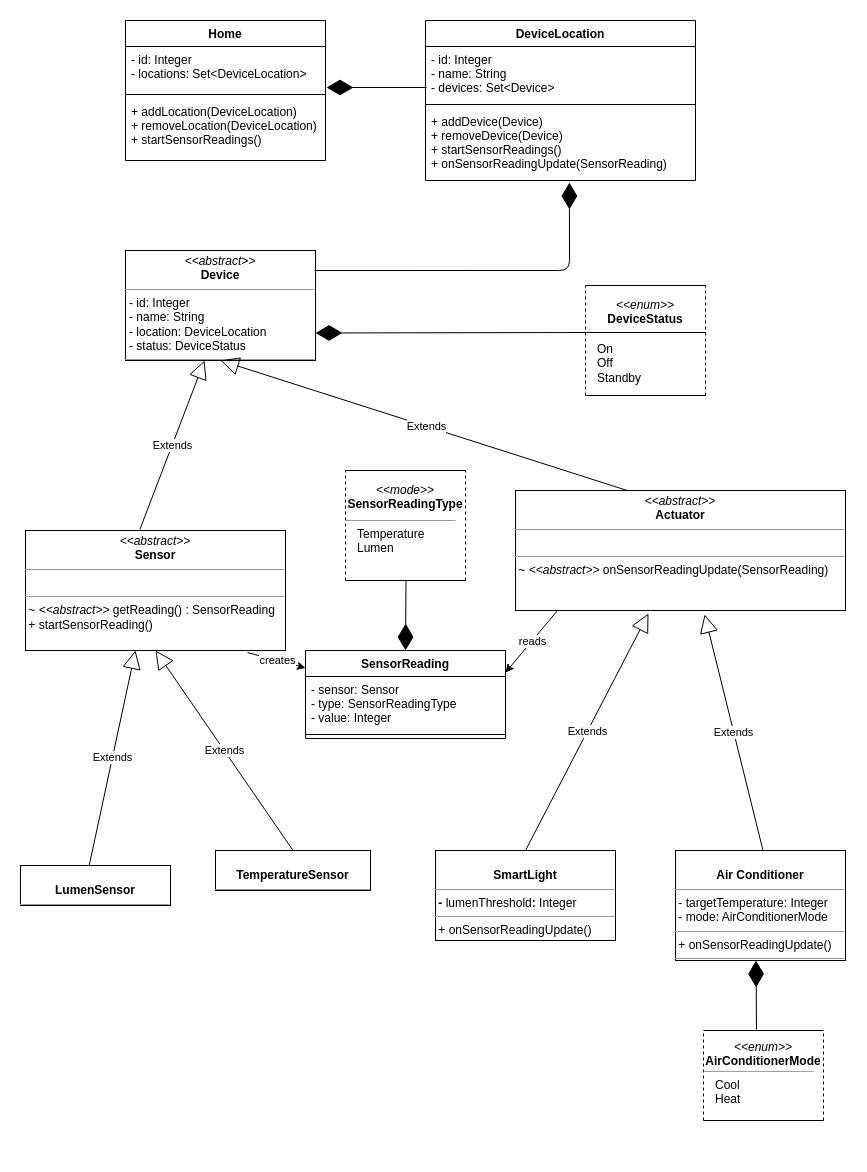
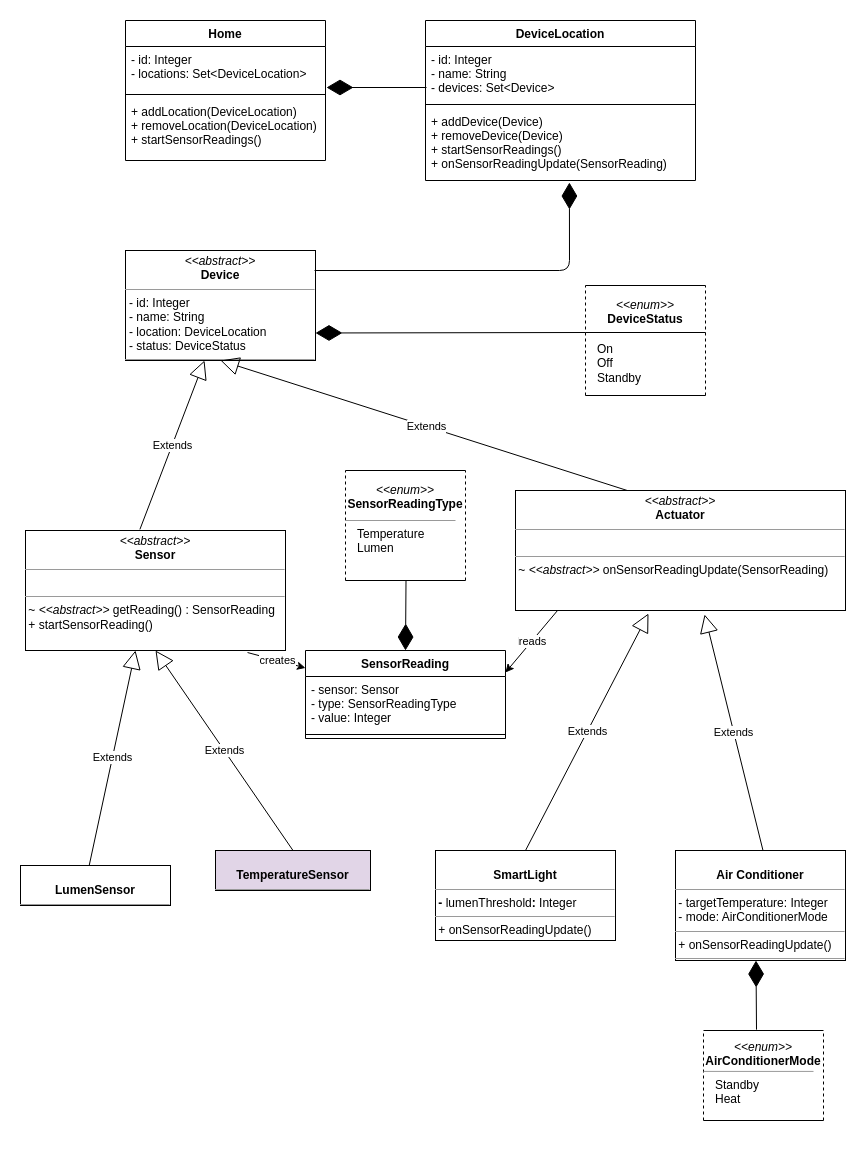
(406, 501) -> (406, 501)
(293, 871) -> (293, 871)
(729, 1093) -> (739, 1093)
